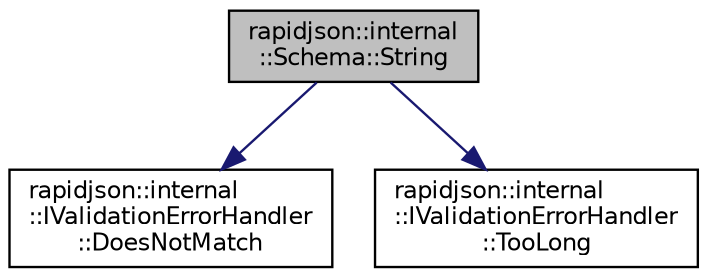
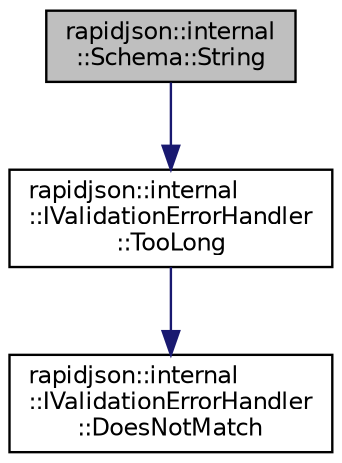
(278, 118) -> (171, 299)
